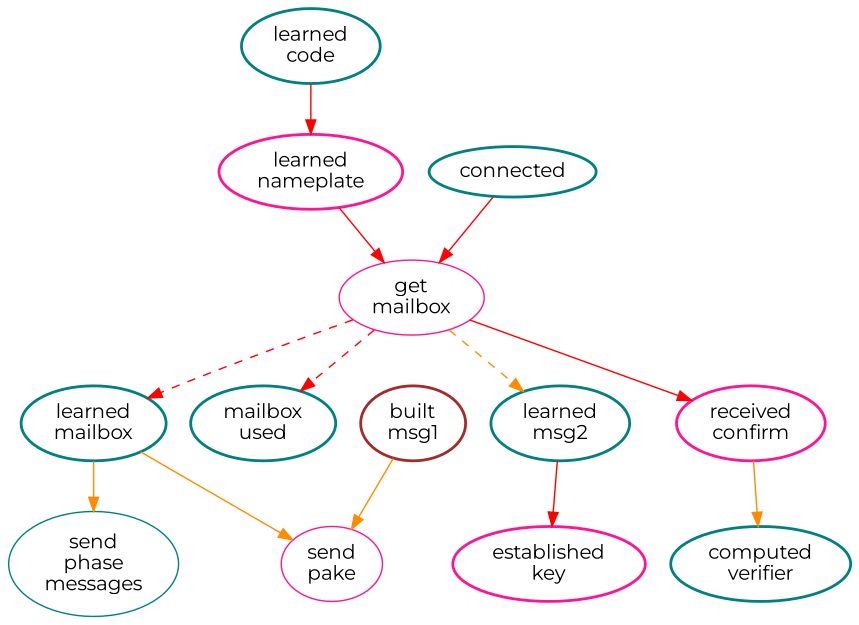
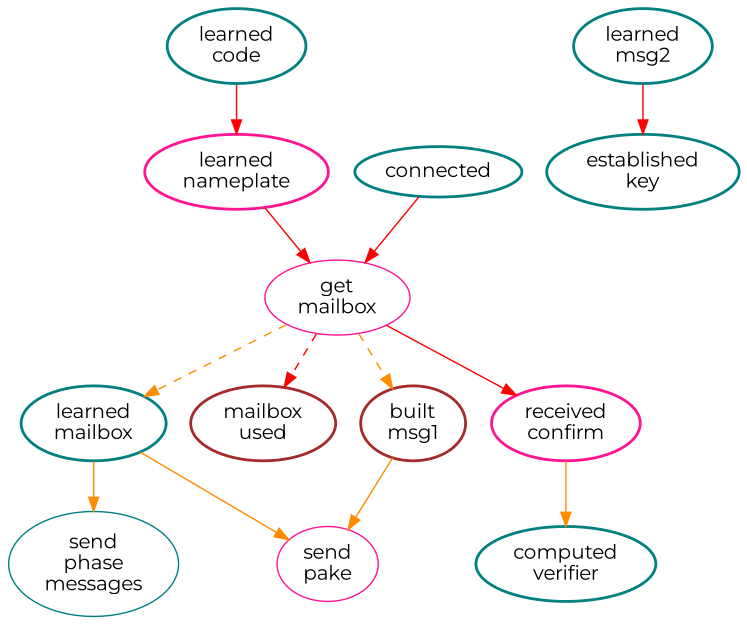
(256, 355) -> (222, 357)
(481, 356) -> (372, 355)
(263, 423) -> (263, 423)
(549, 564) -> (643, 172)
